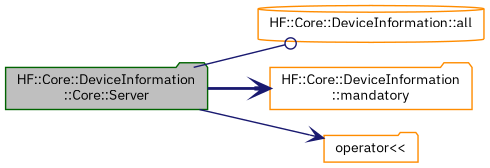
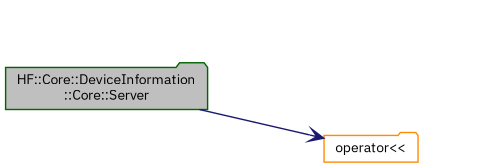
(371, 24) -> none
(371, 88) -> none
